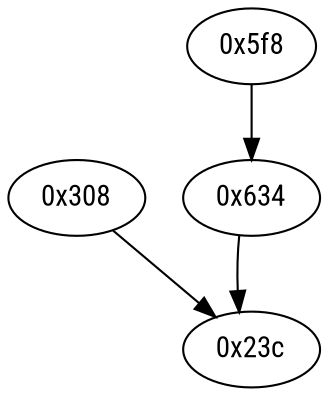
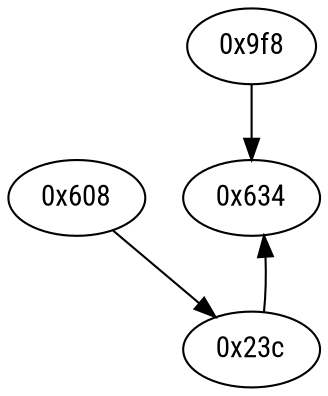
(252, 46) -> (252, 46)
(77, 198) -> (77, 198)
(238, 263) -> (266, 285)
